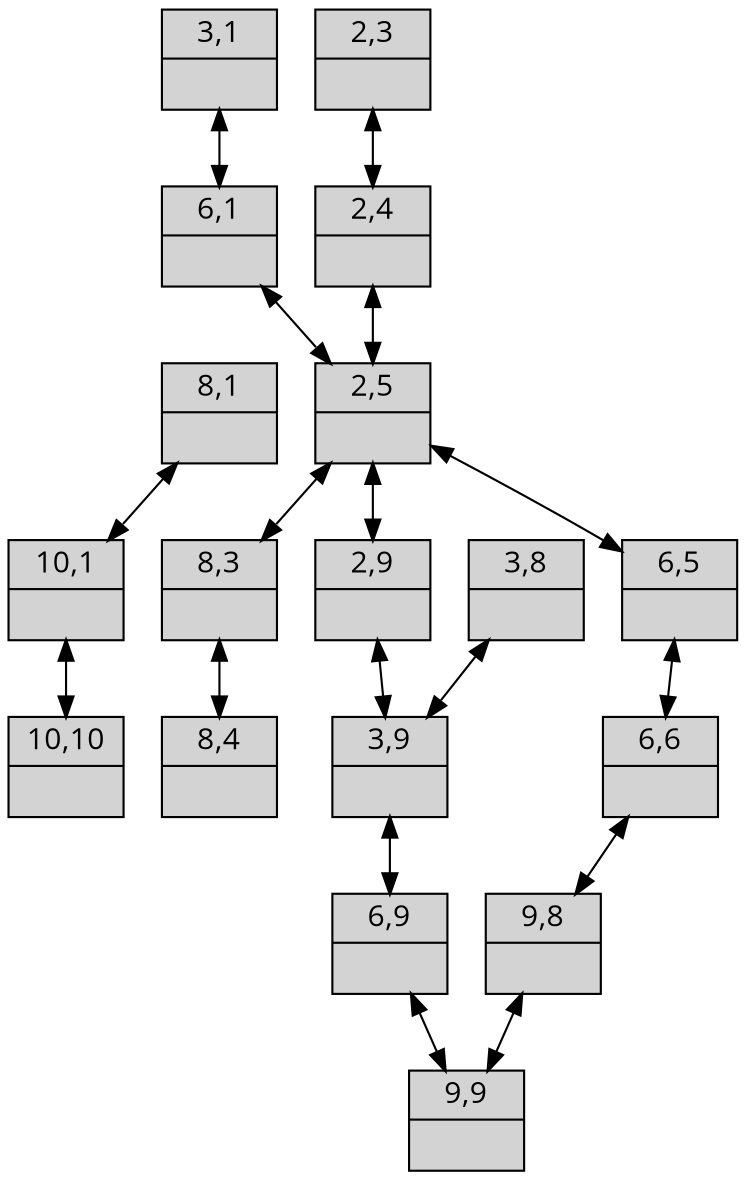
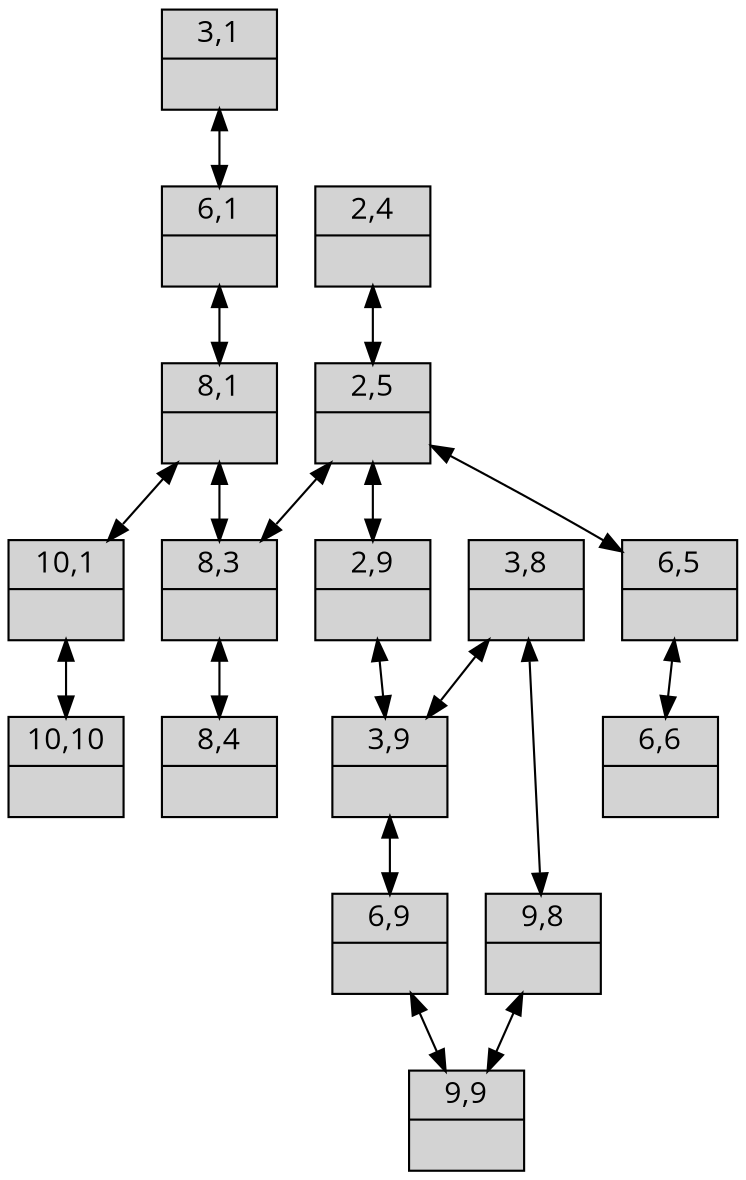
(373, 60) -> none
(296, 325) -> (219, 325)
none -> (219, 502)
(602, 855) -> (535, 767)
